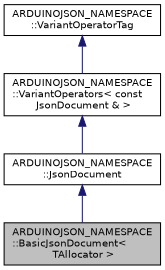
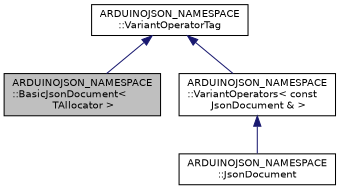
(82, 209) -> (125, 58)
